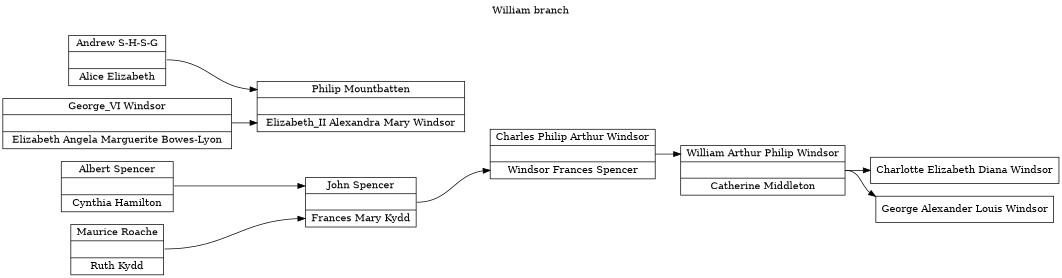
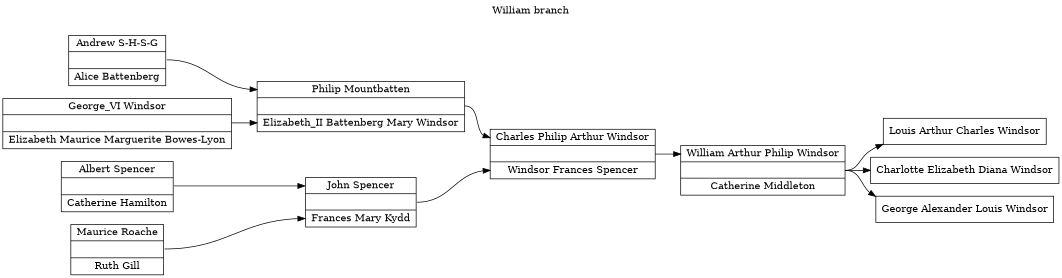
(117, 77) -> (117, 77)
none -> (477, 118)
(361, 123) -> (361, 123)
none -> (965, 131)
(117, 140) -> (117, 140)
(117, 203) -> (117, 203)
(117, 266) -> (117, 266)
